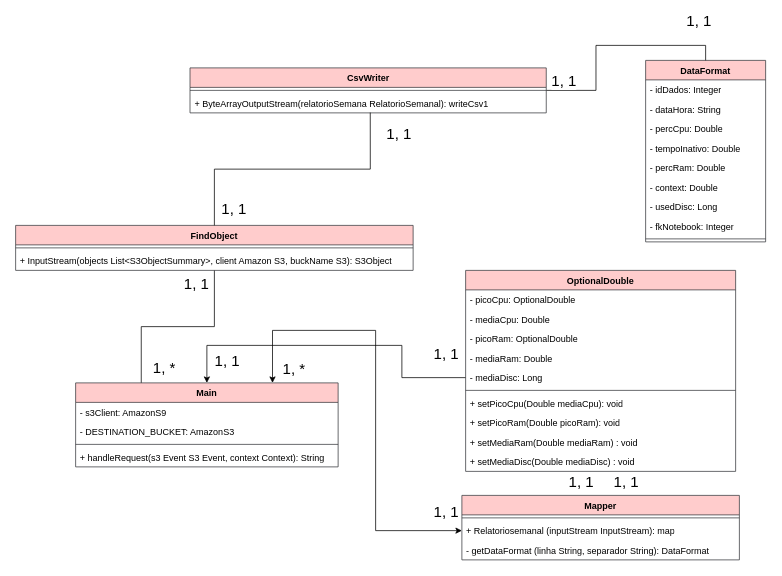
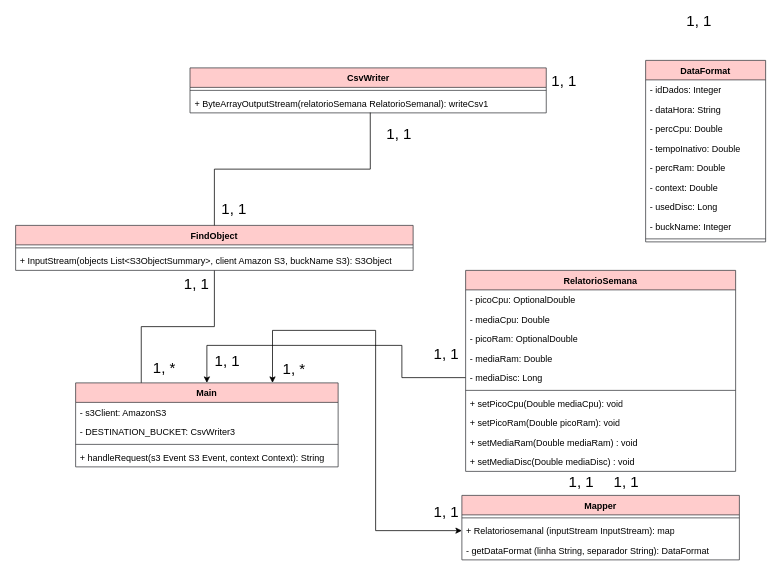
(612, 45) -> none
(699, 227) -> (694, 227)
(600, 281) -> (600, 281)
(124, 413) -> (124, 413)
(152, 433) -> (156, 433)
